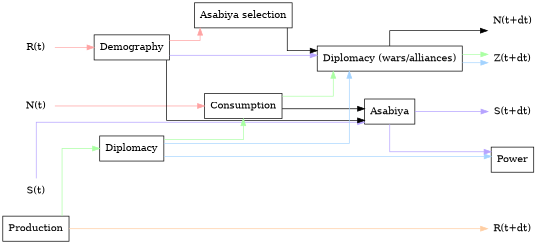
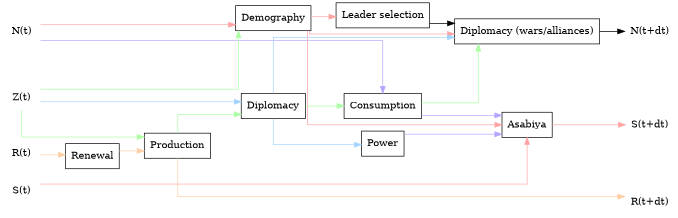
(243, 15) -> (383, 15)
(71, 47) -> (135, 25)
(240, 55) -> (377, 34)
(512, 59) -> none
none -> (22, 98)
(126, 106) -> (225, 41)
(320, 109) -> (458, 115)
(448, 112) -> (585, 125)
(232, 120) -> (354, 125)
(159, 122) -> (304, 184)
(423, 152) -> (449, 134)
none -> (92, 156)
